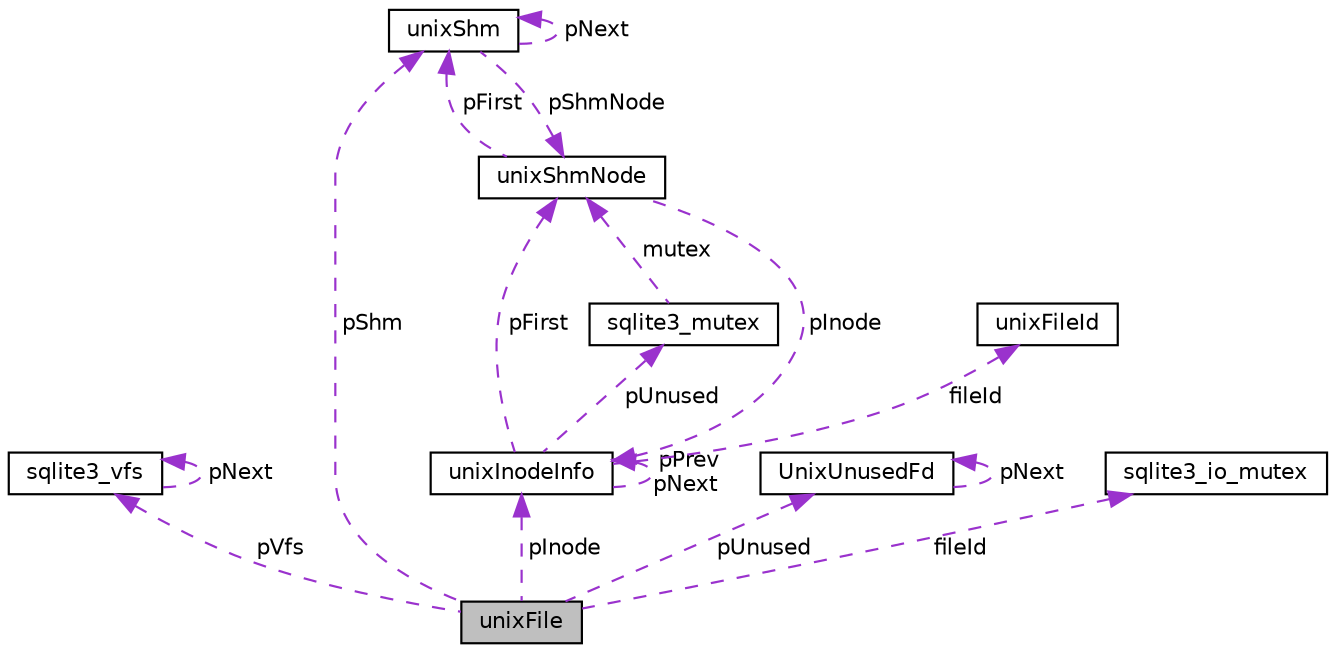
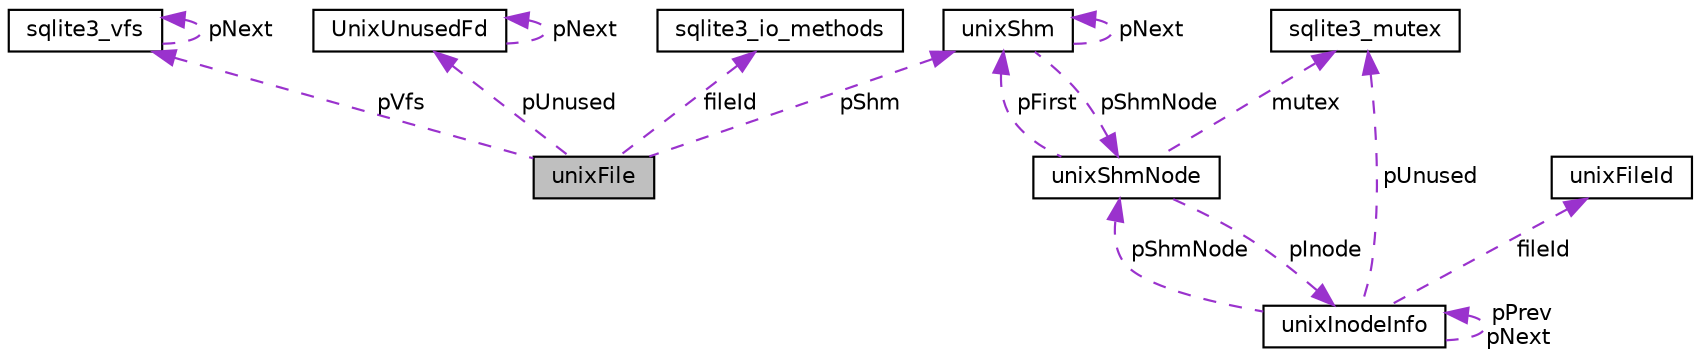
(635, 260) -> (1237, 110)
(536, 324) -> (1187, 251)
(1216, 473) -> (780, 31)
(522, 559) -> none
